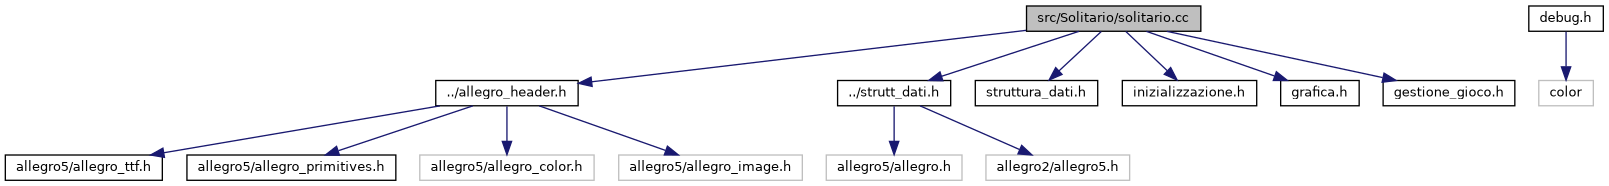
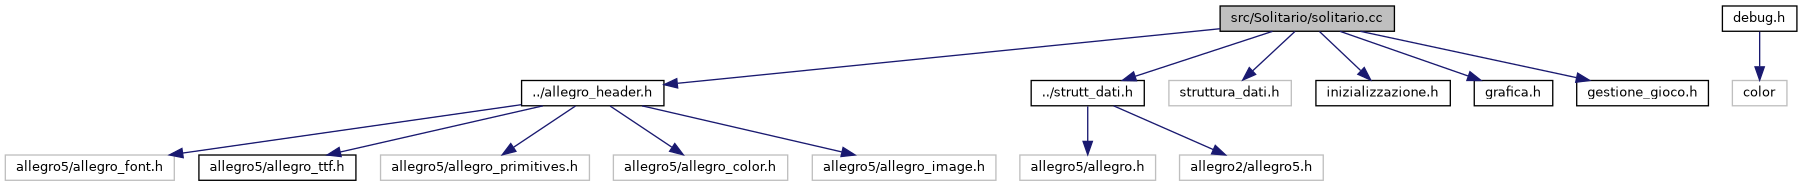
(1037, 93) -> (1230, 93)
none -> (90, 168)
(291, 168) -> (485, 168)
